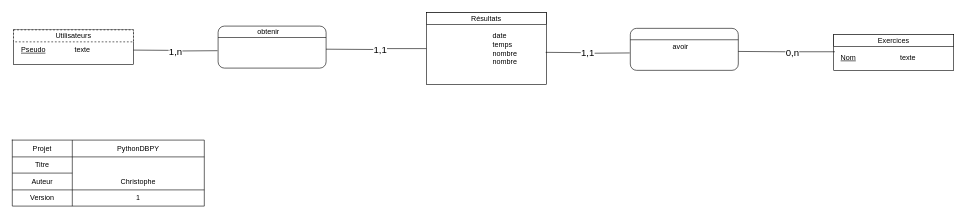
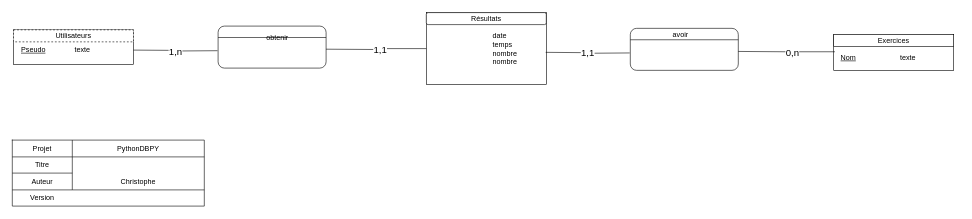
(486, 19) -> (486, 19)
(269, 32) -> (278, 38)
(681, 46) -> (681, 34)
(138, 198) -> none
